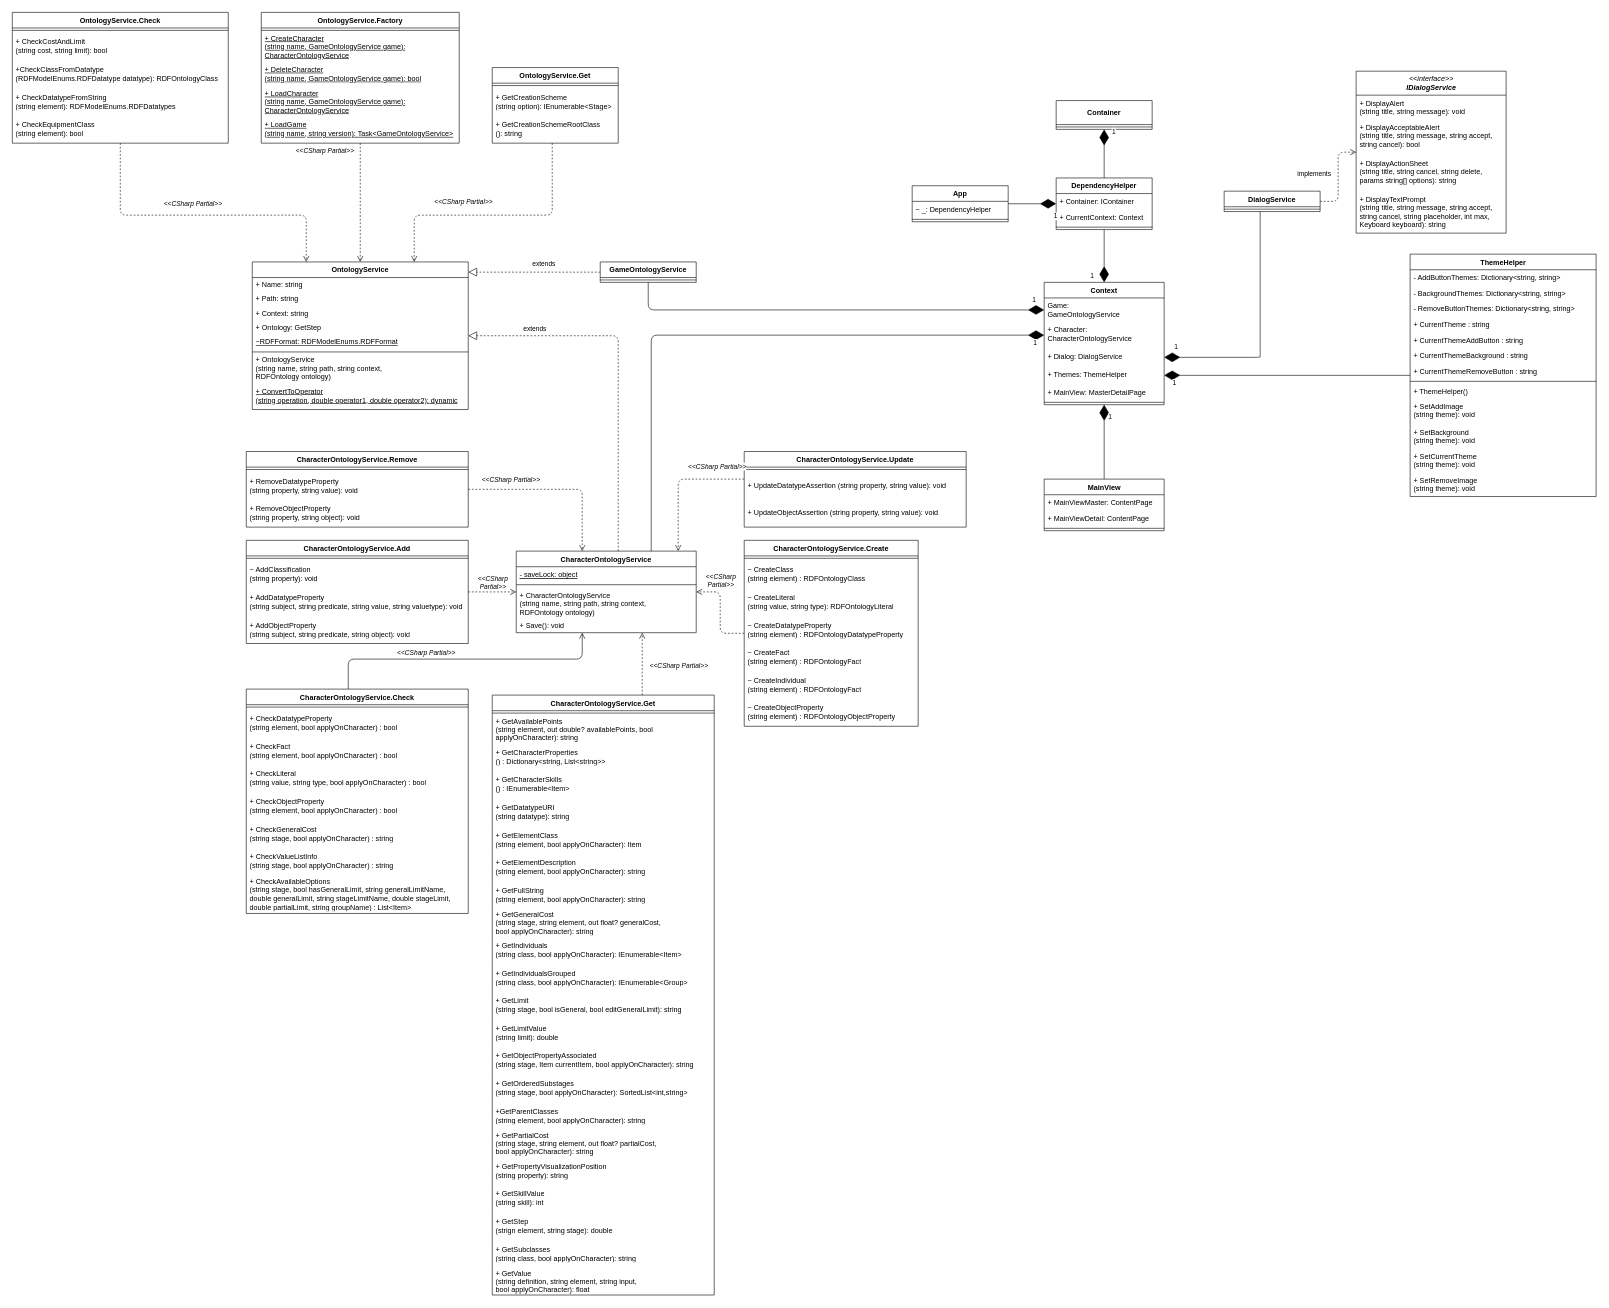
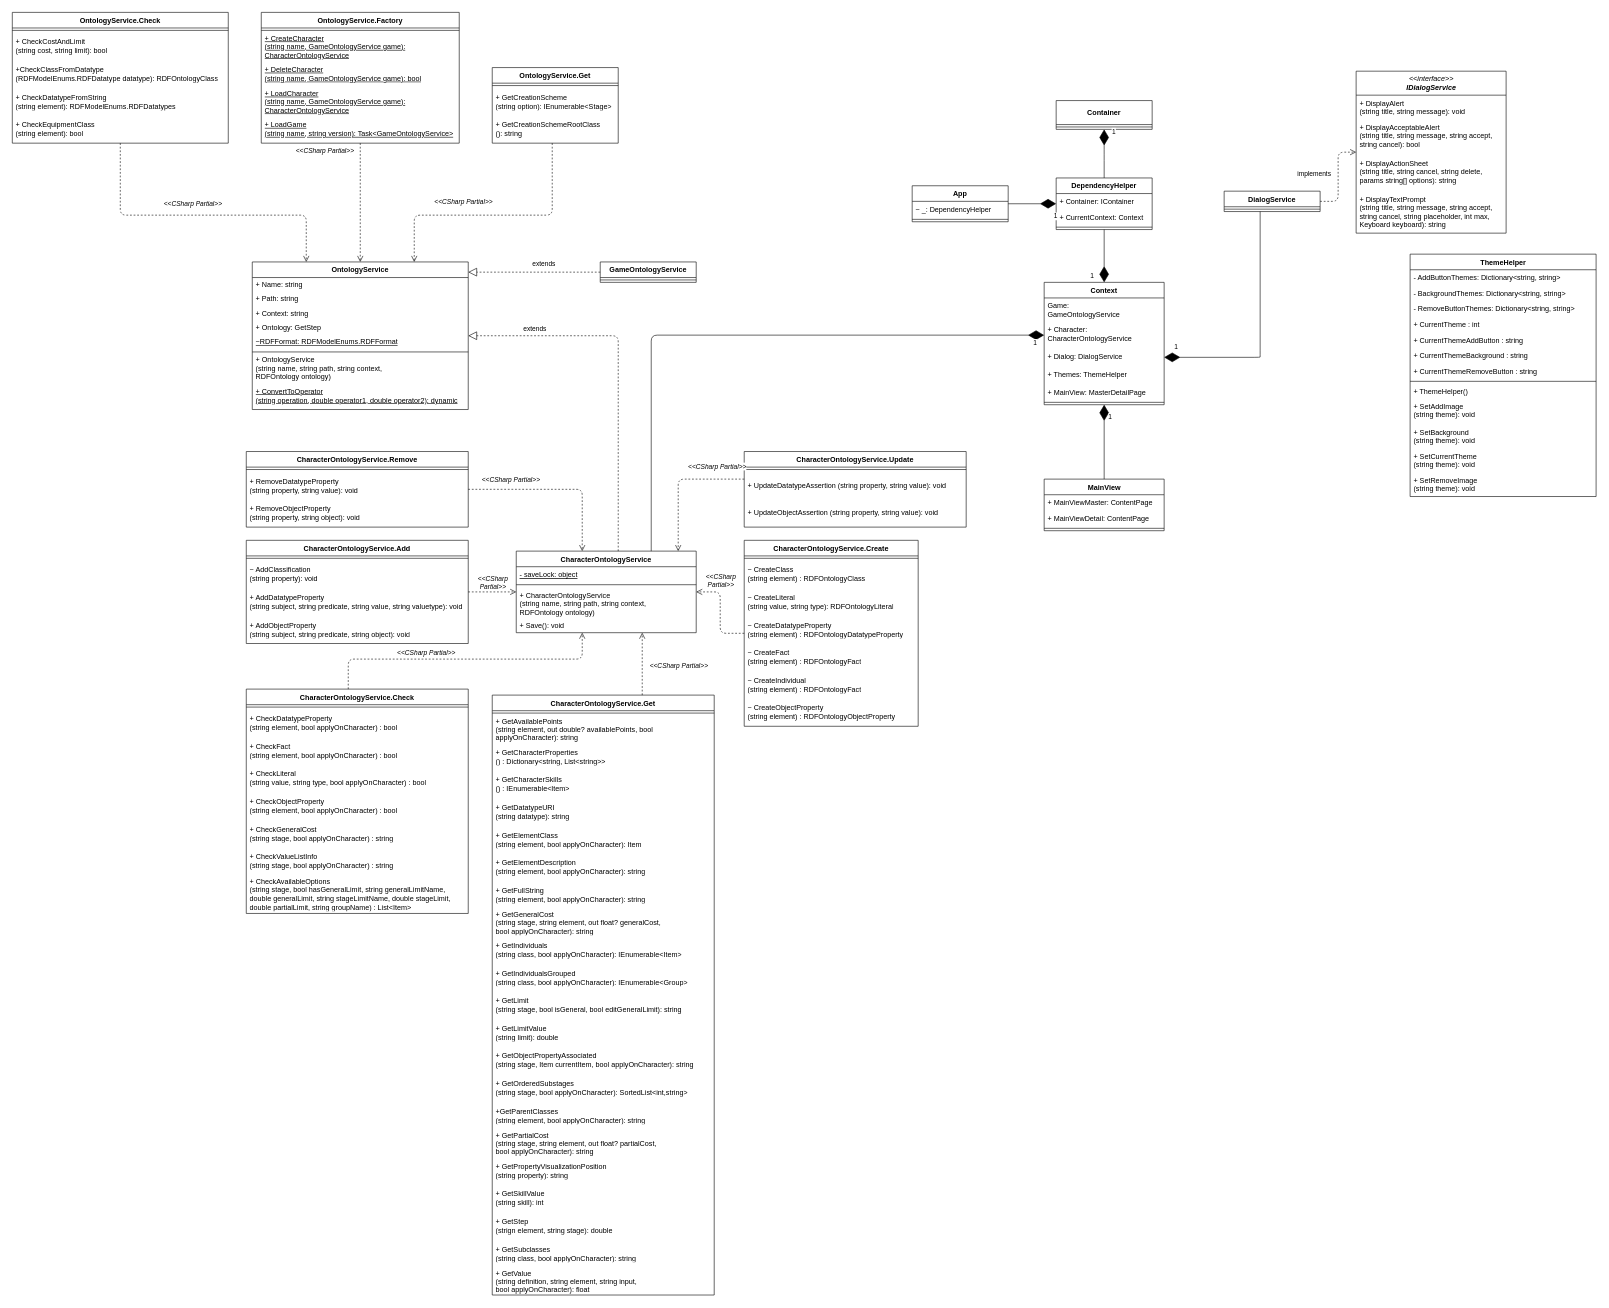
(649, 308) -> none
(1455, 325) -> (1449, 325)
(1294, 375) -> none
(462, 659) -> (462, 659)
